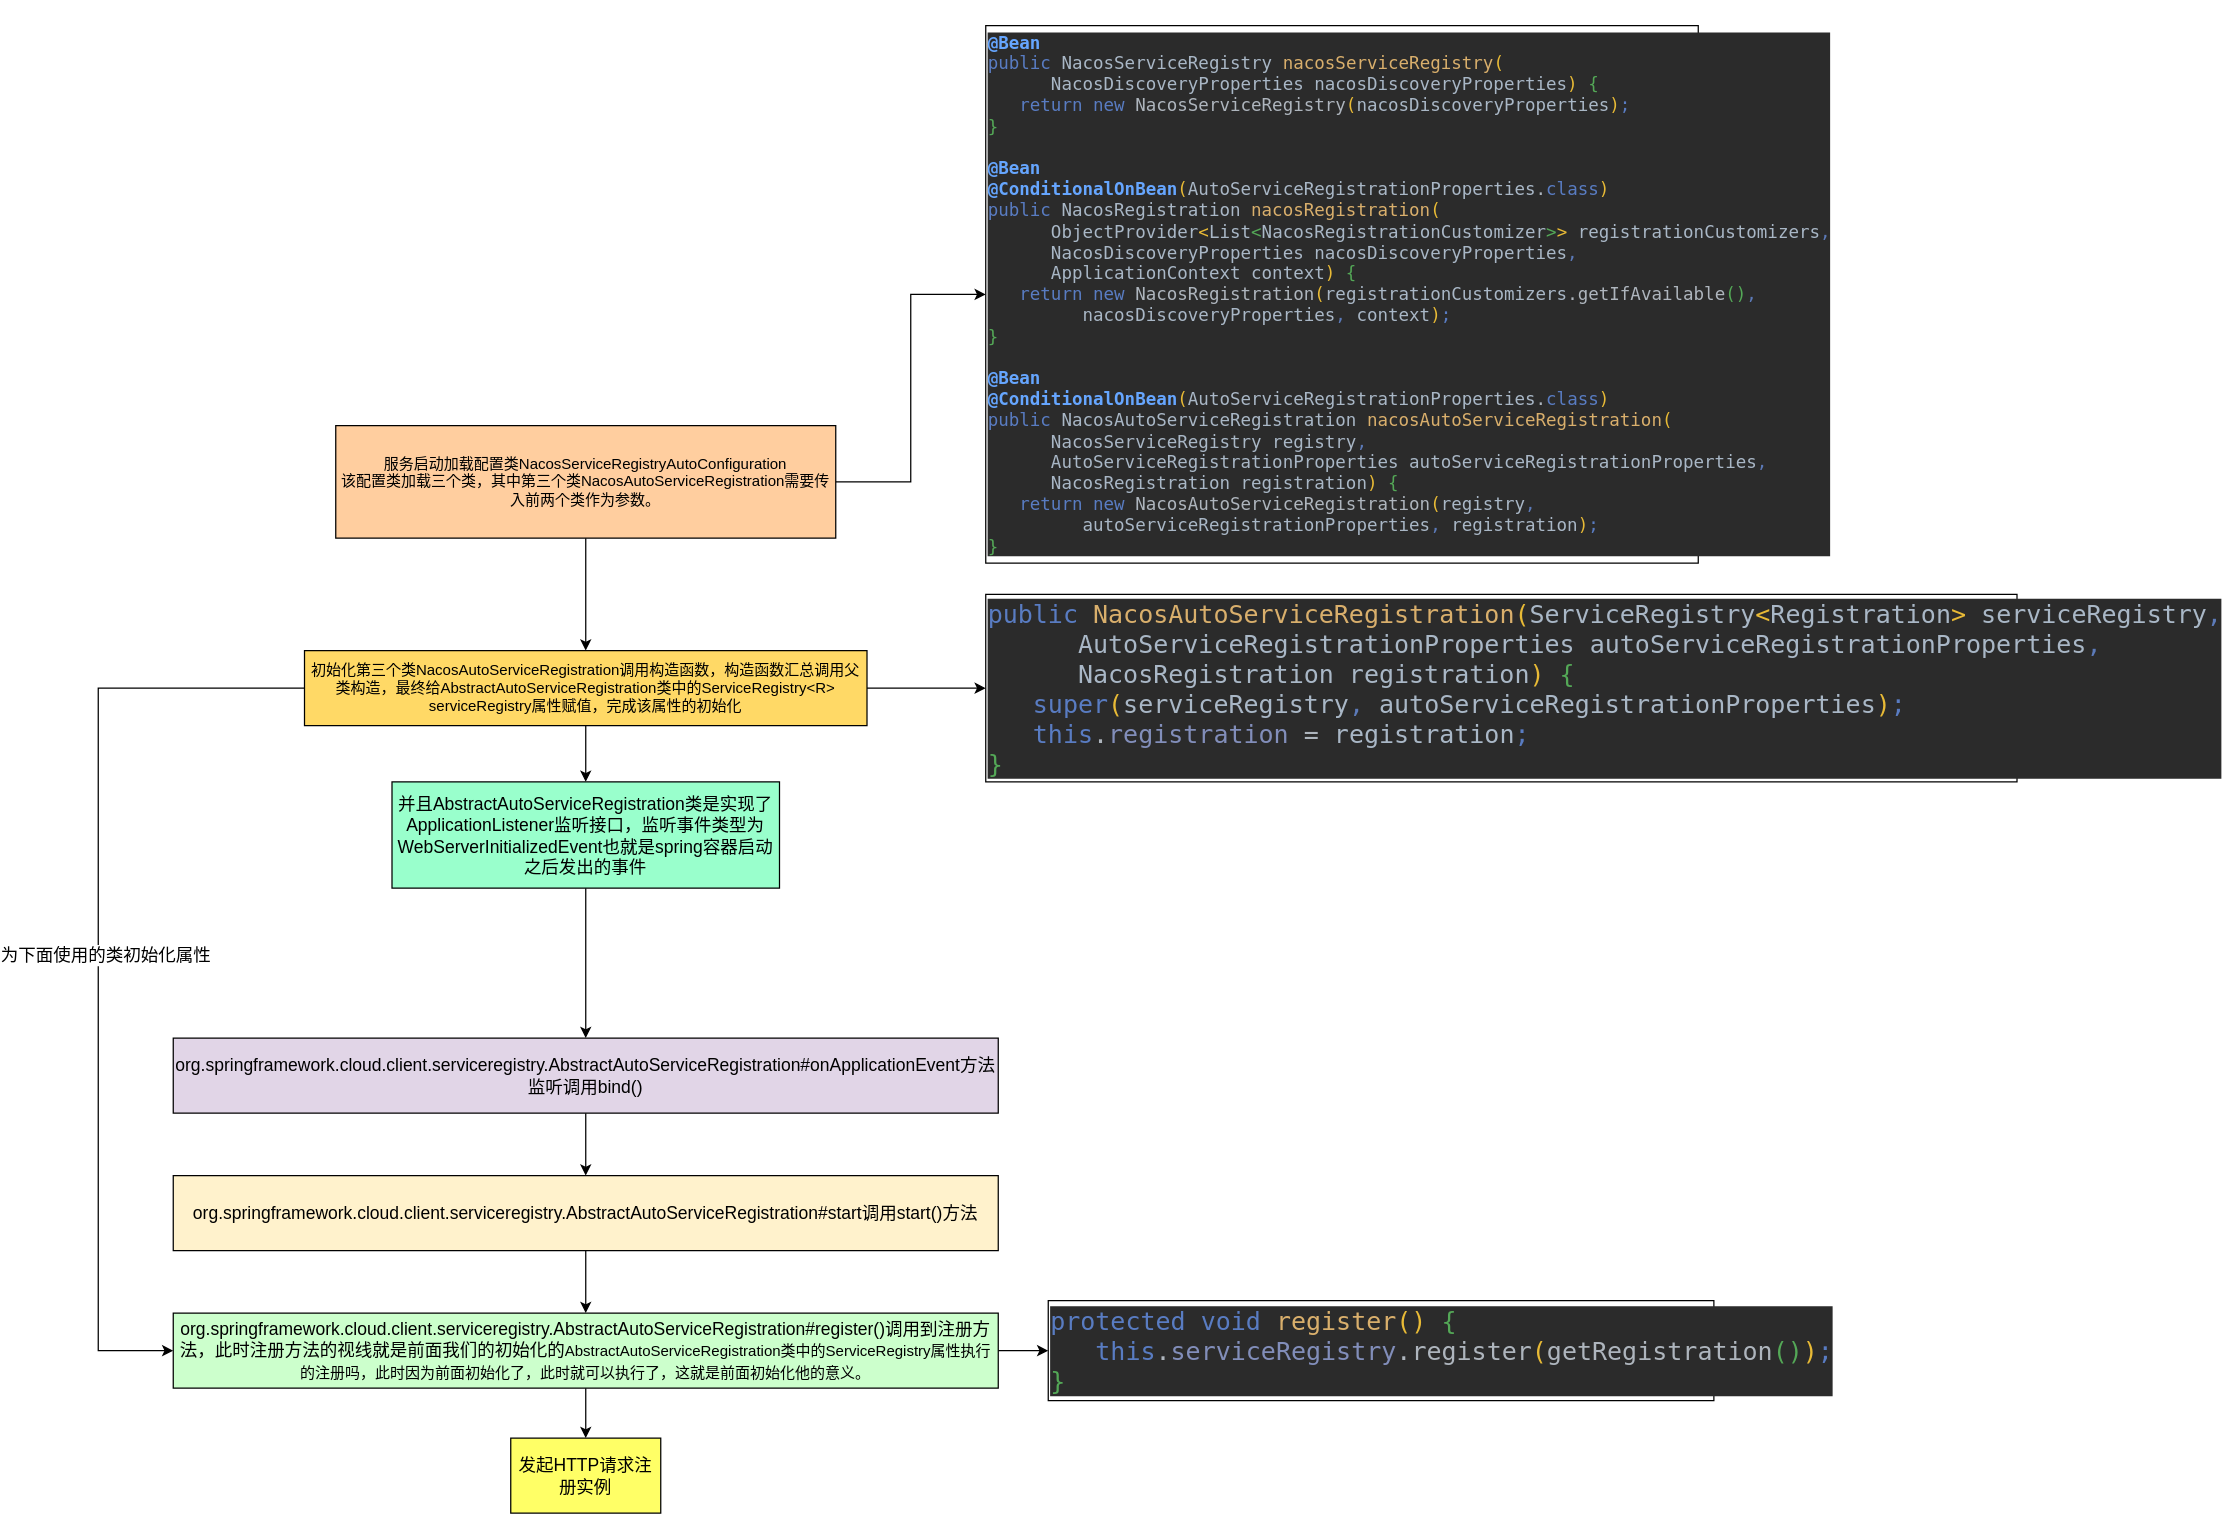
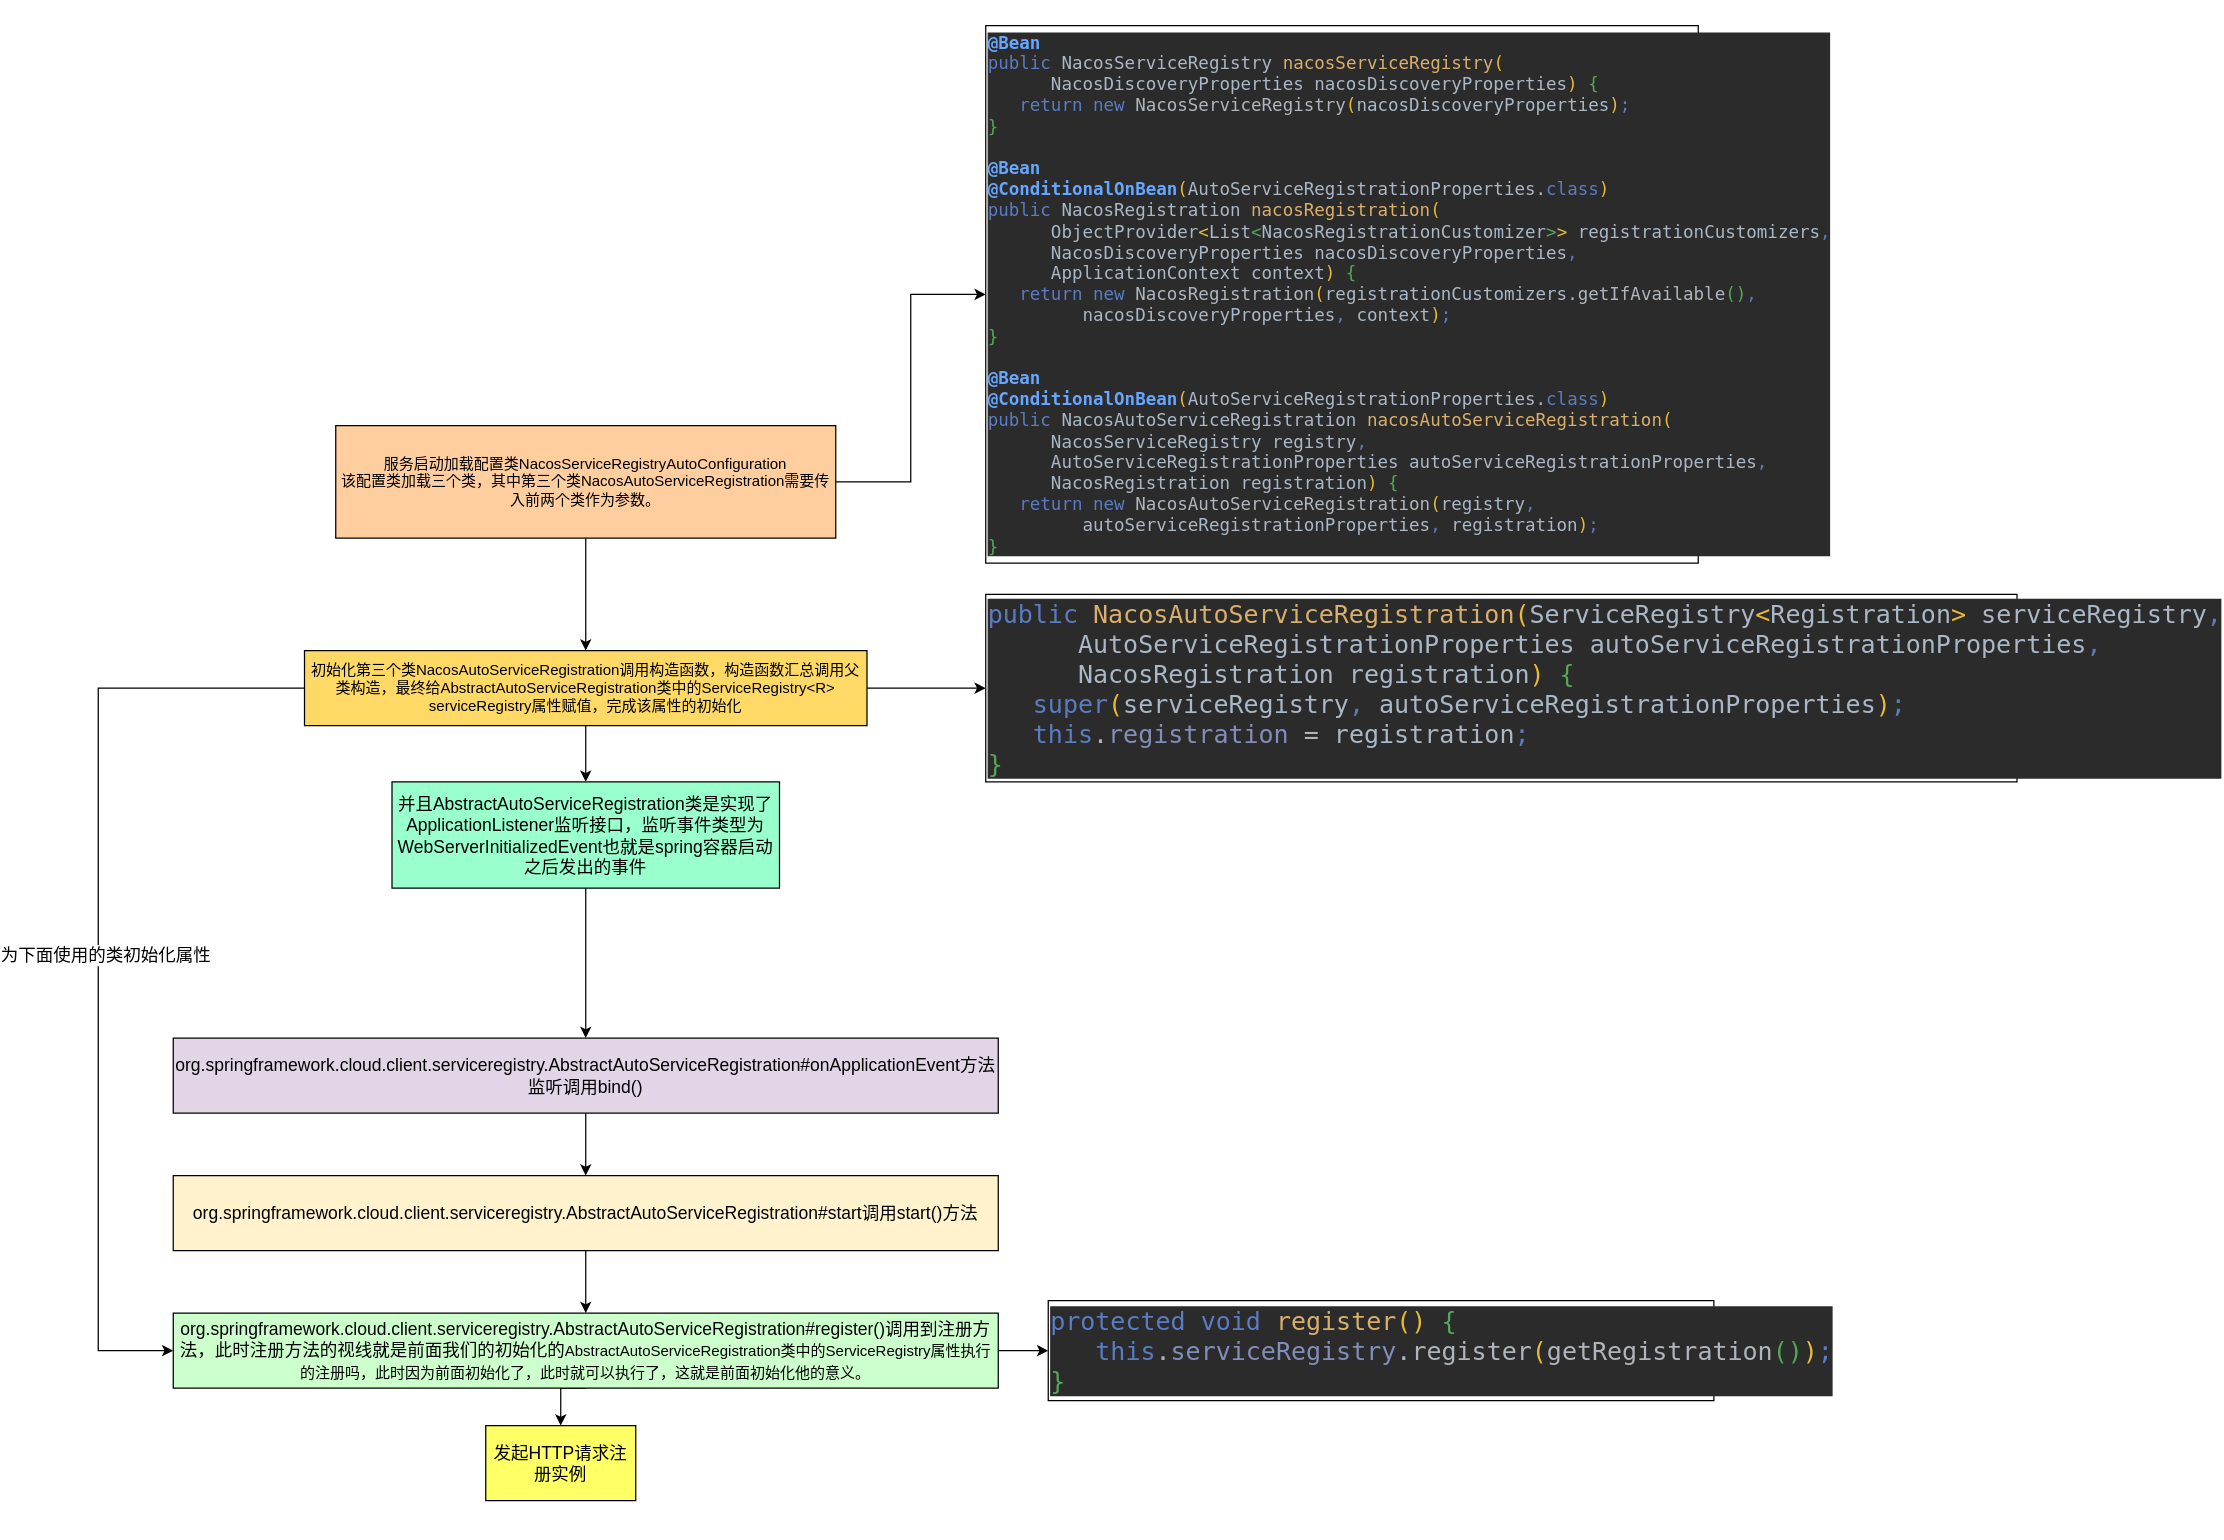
(586, 1476) -> (561, 1463)
